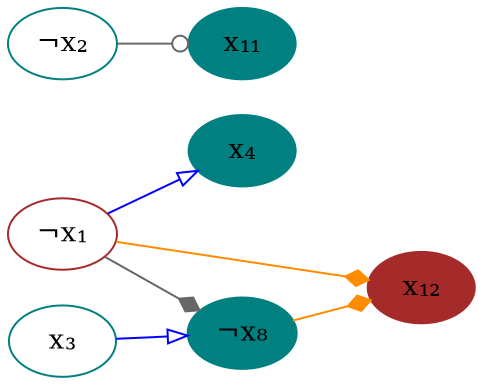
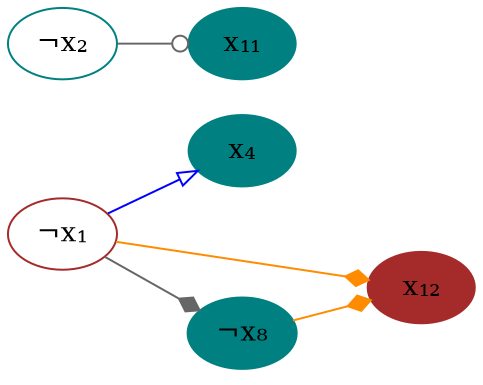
(62, 341) -> none
